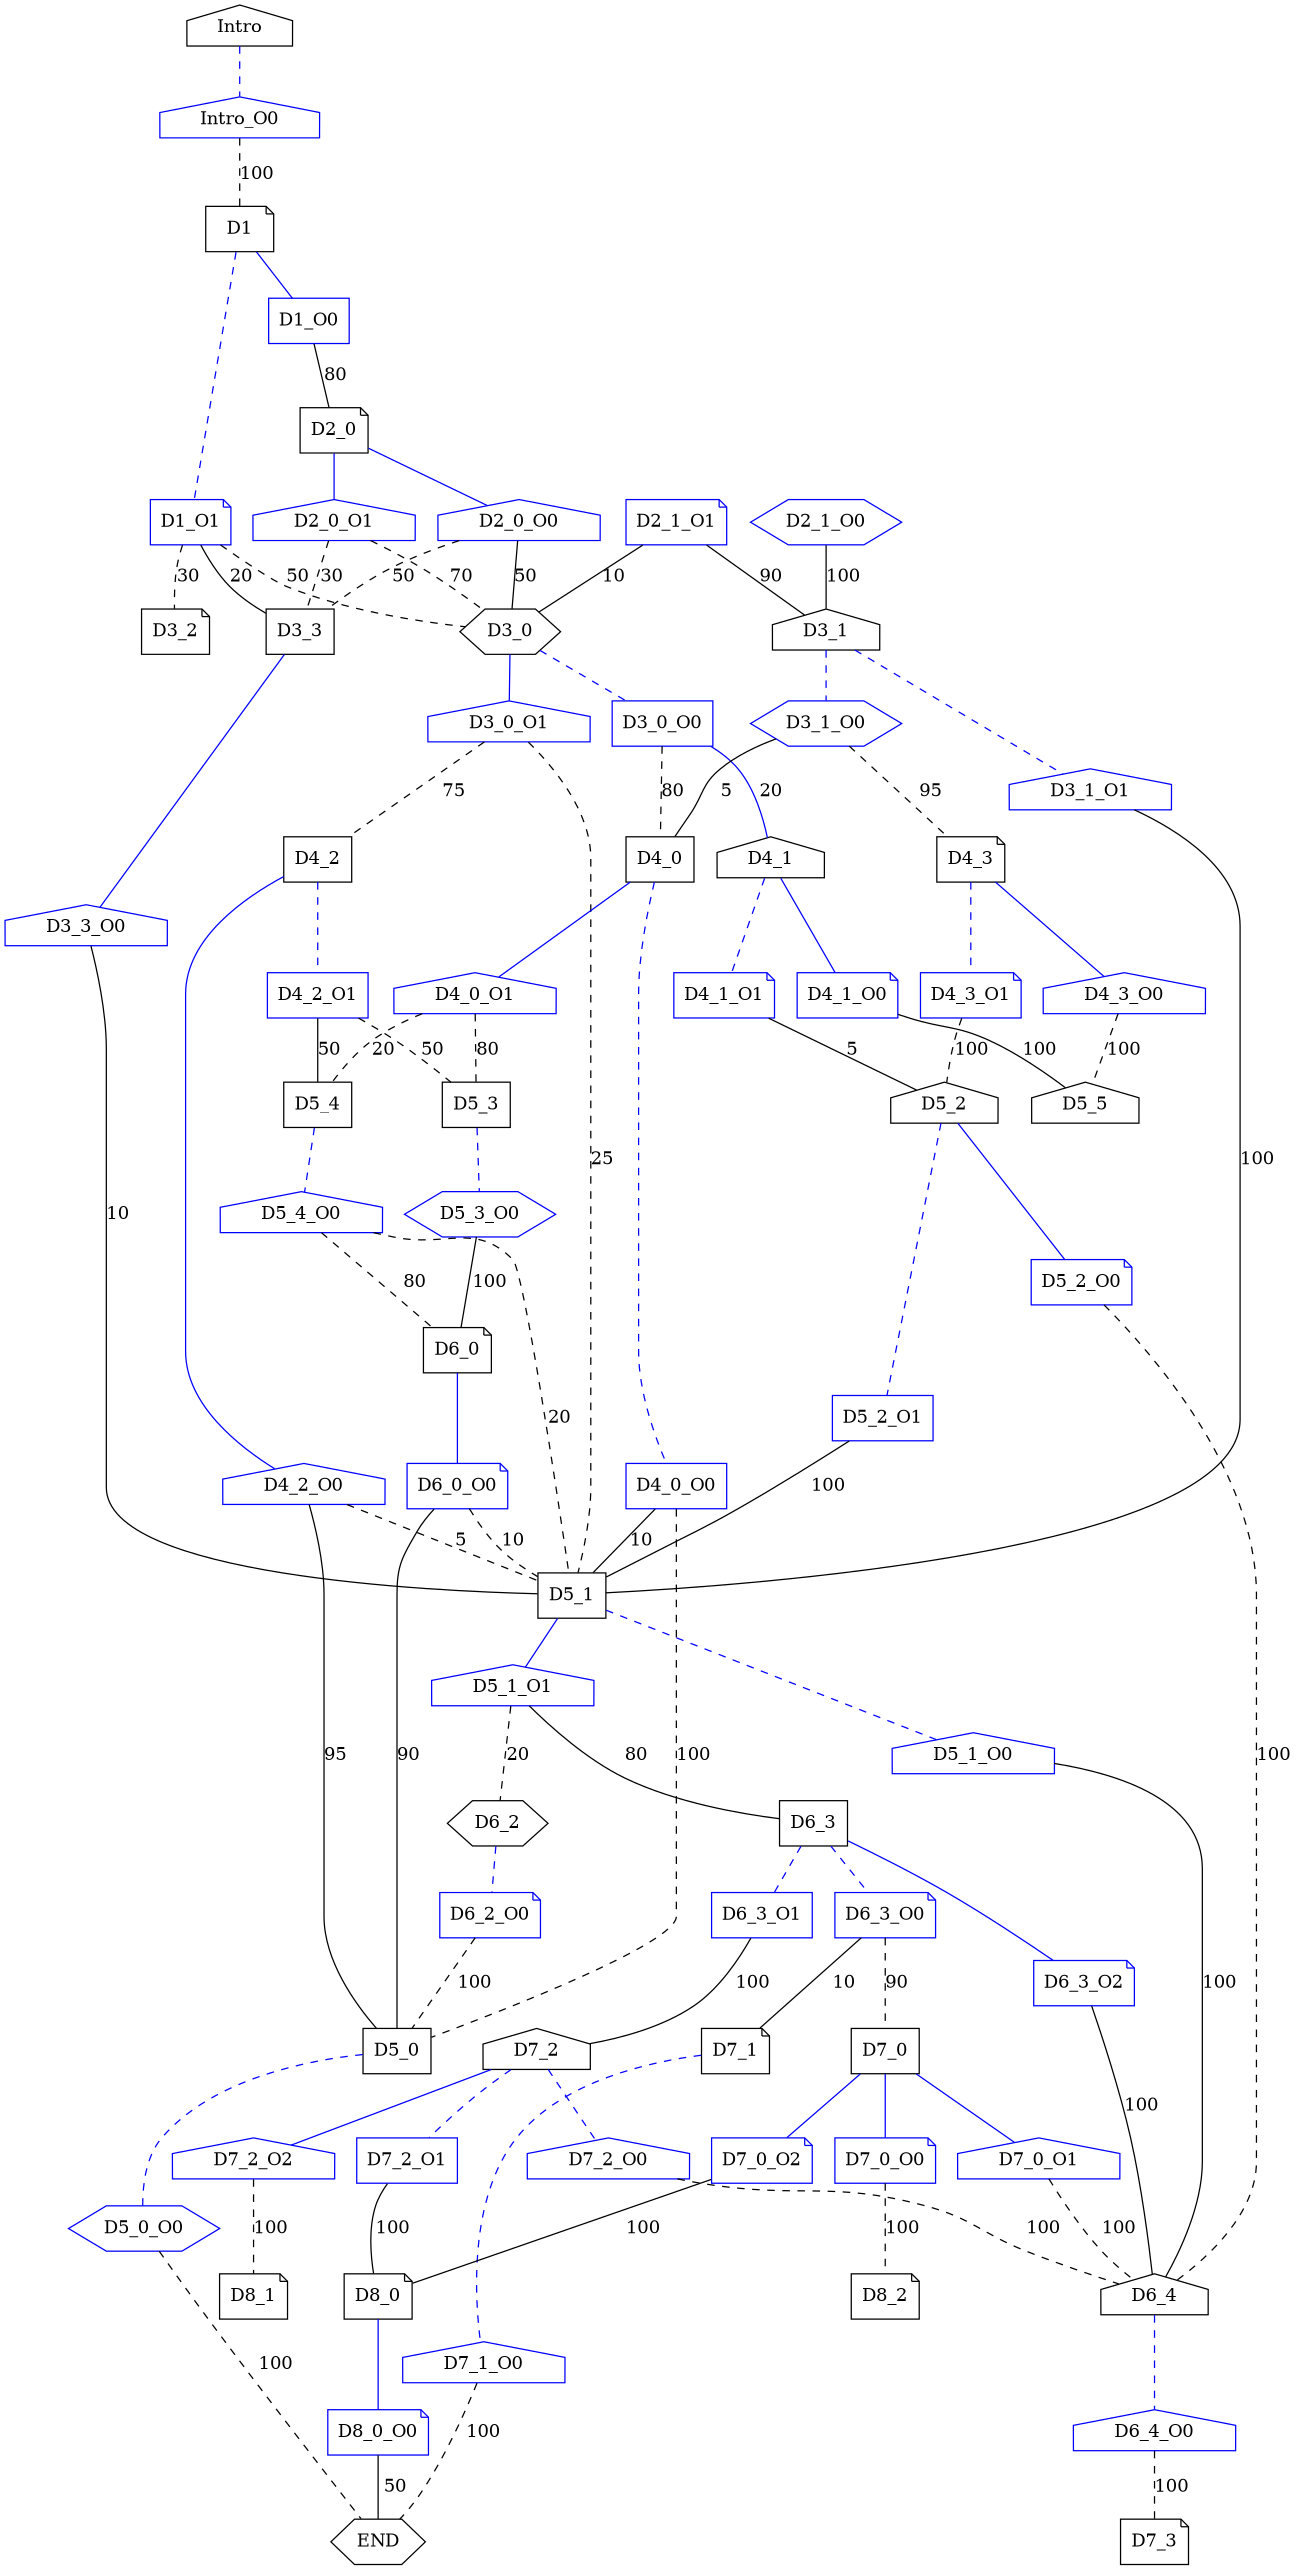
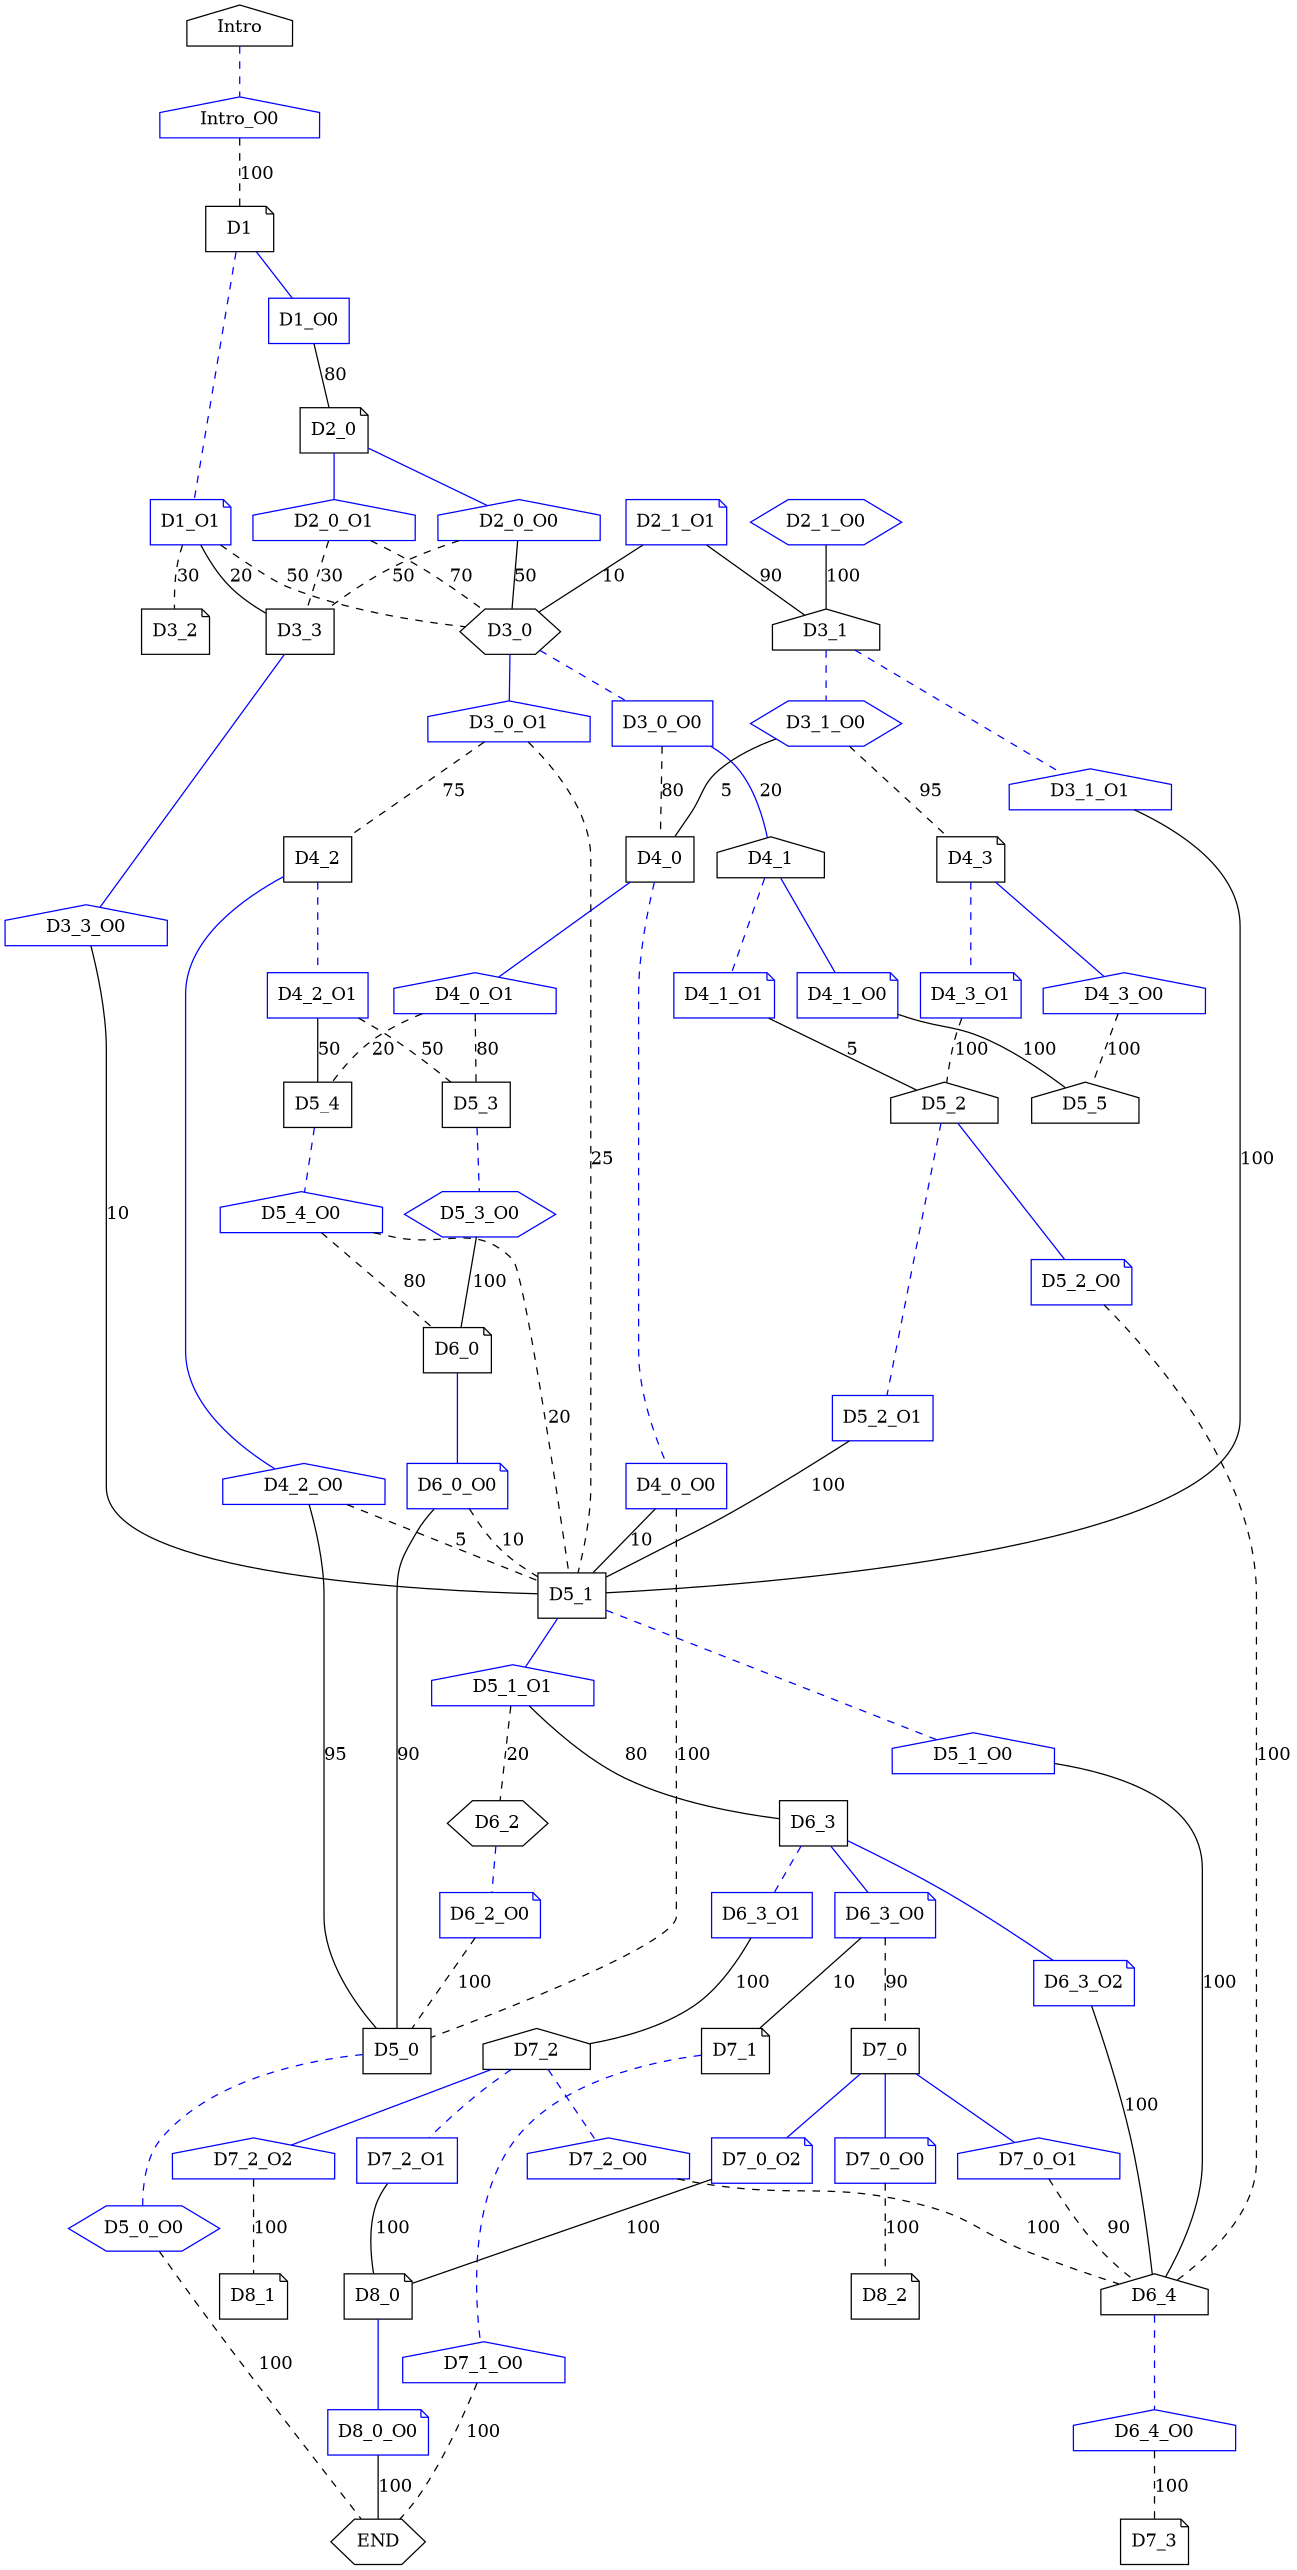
(849, 1869) -> (849, 1869)
(1119, 2229) -> (1119, 2229)
(396, 2487) -> (396, 2487)
